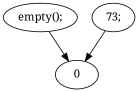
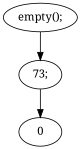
(57, 43) -> (40, 42)
